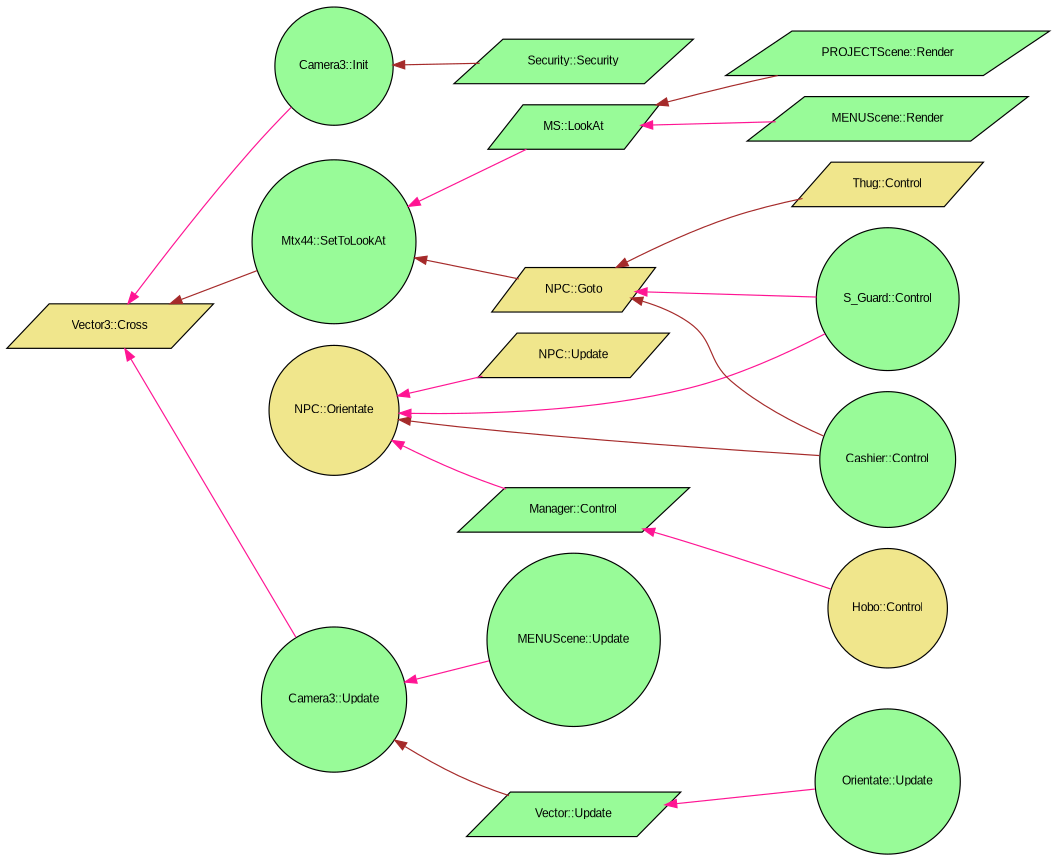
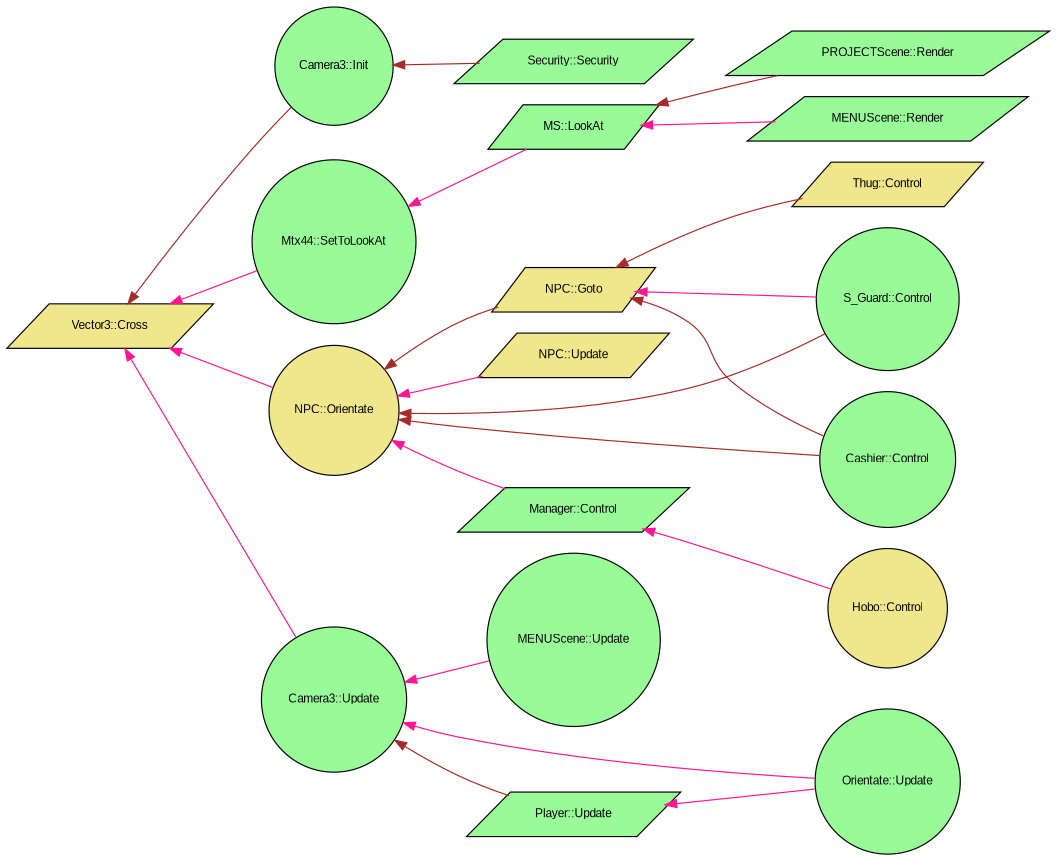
(210, 198) -> (210, 198)
(473, 270) -> (444, 330)
(219, 285) -> (219, 285)
none -> (227, 370)
(624, 401) -> (624, 401)
none -> (613, 761)
(574, 814) -> (574, 814)
